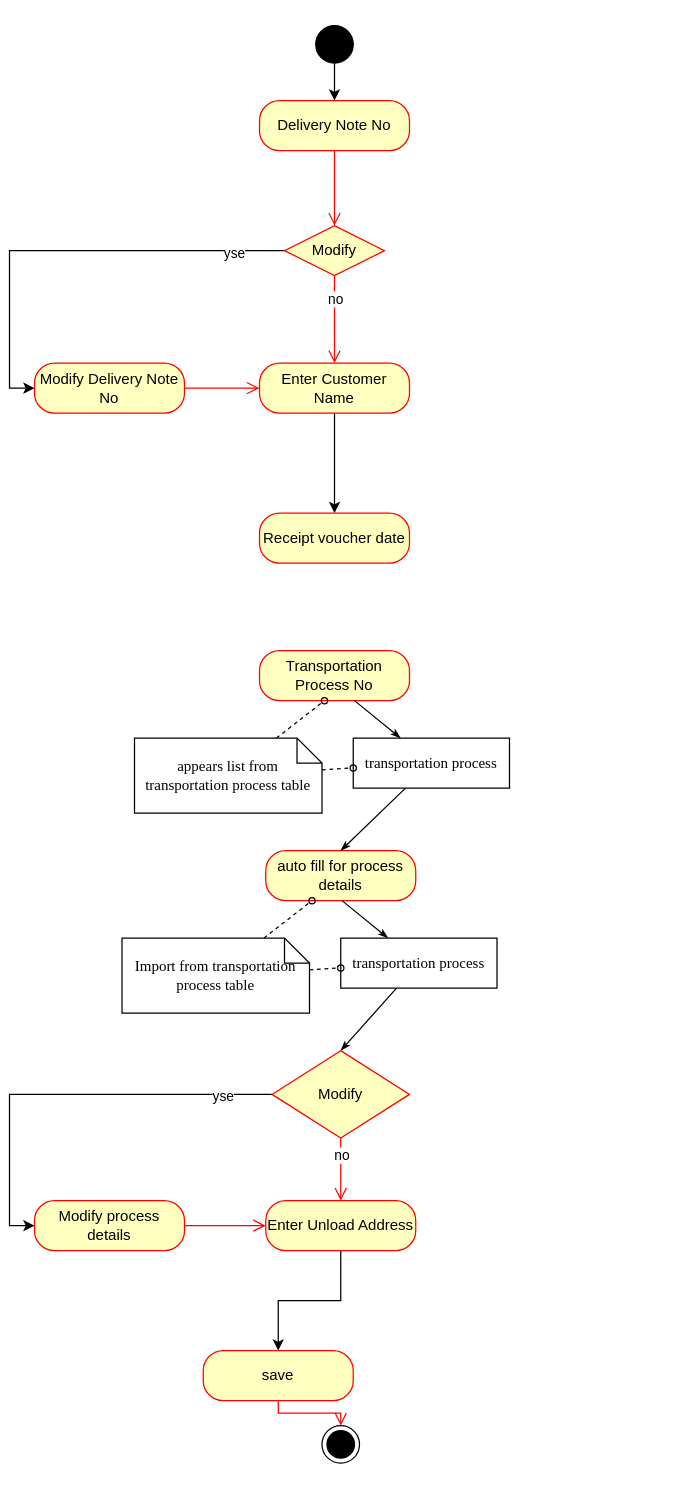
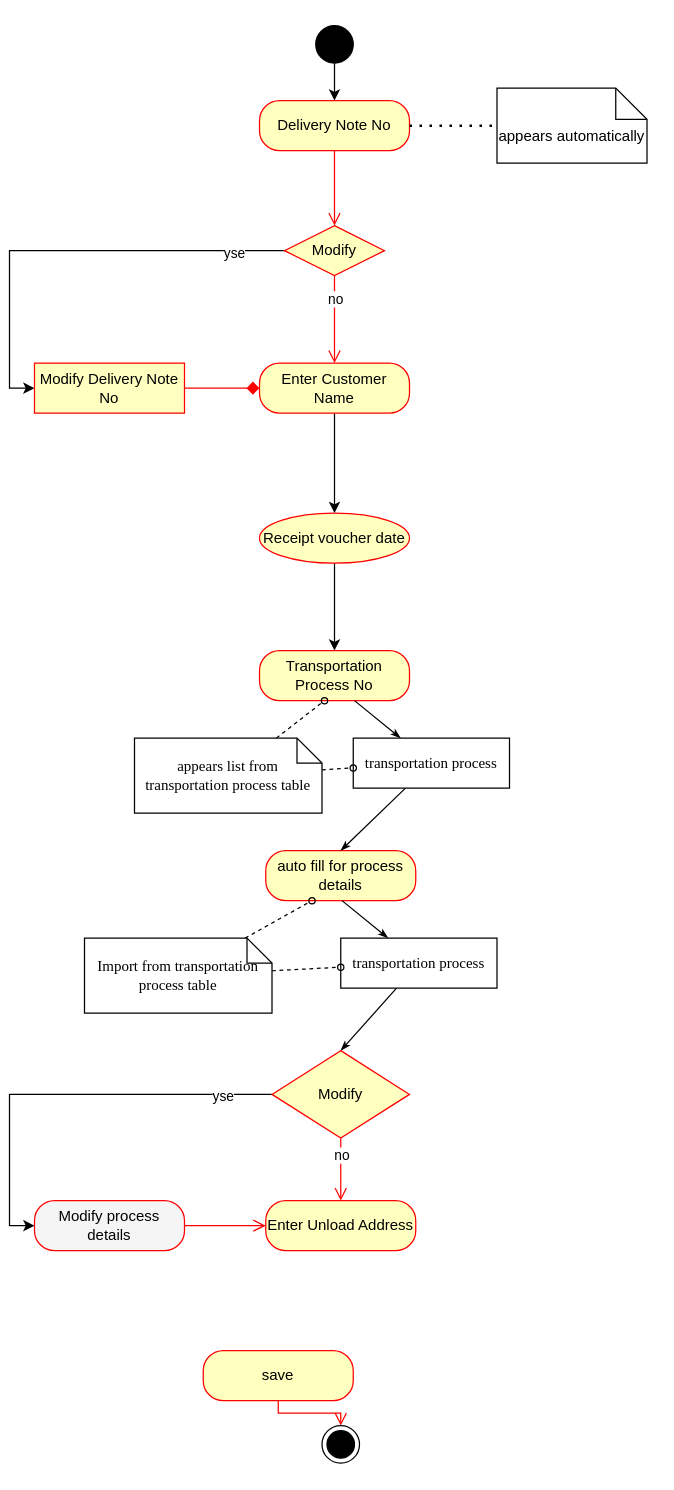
none -> (453, 126)
none -> (572, 126)
(109, 388) -> (109, 388)
(251, 388) -> (246, 388)
(334, 538) -> (334, 538)
none -> (334, 602)
(216, 976) -> (178, 976)
(109, 1226) -> (109, 1226)
(313, 1301) -> none
